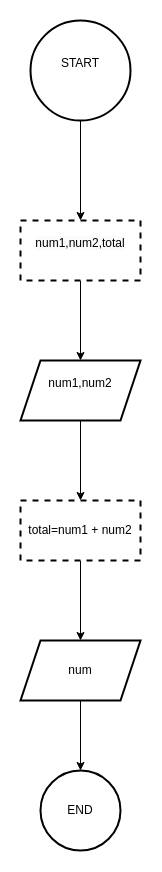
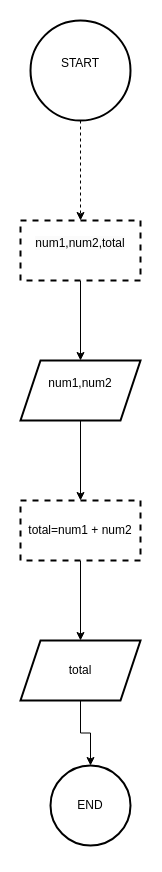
(81, 167) -> (81, 167)
(81, 671) -> (81, 671)
(81, 811) -> (91, 806)
